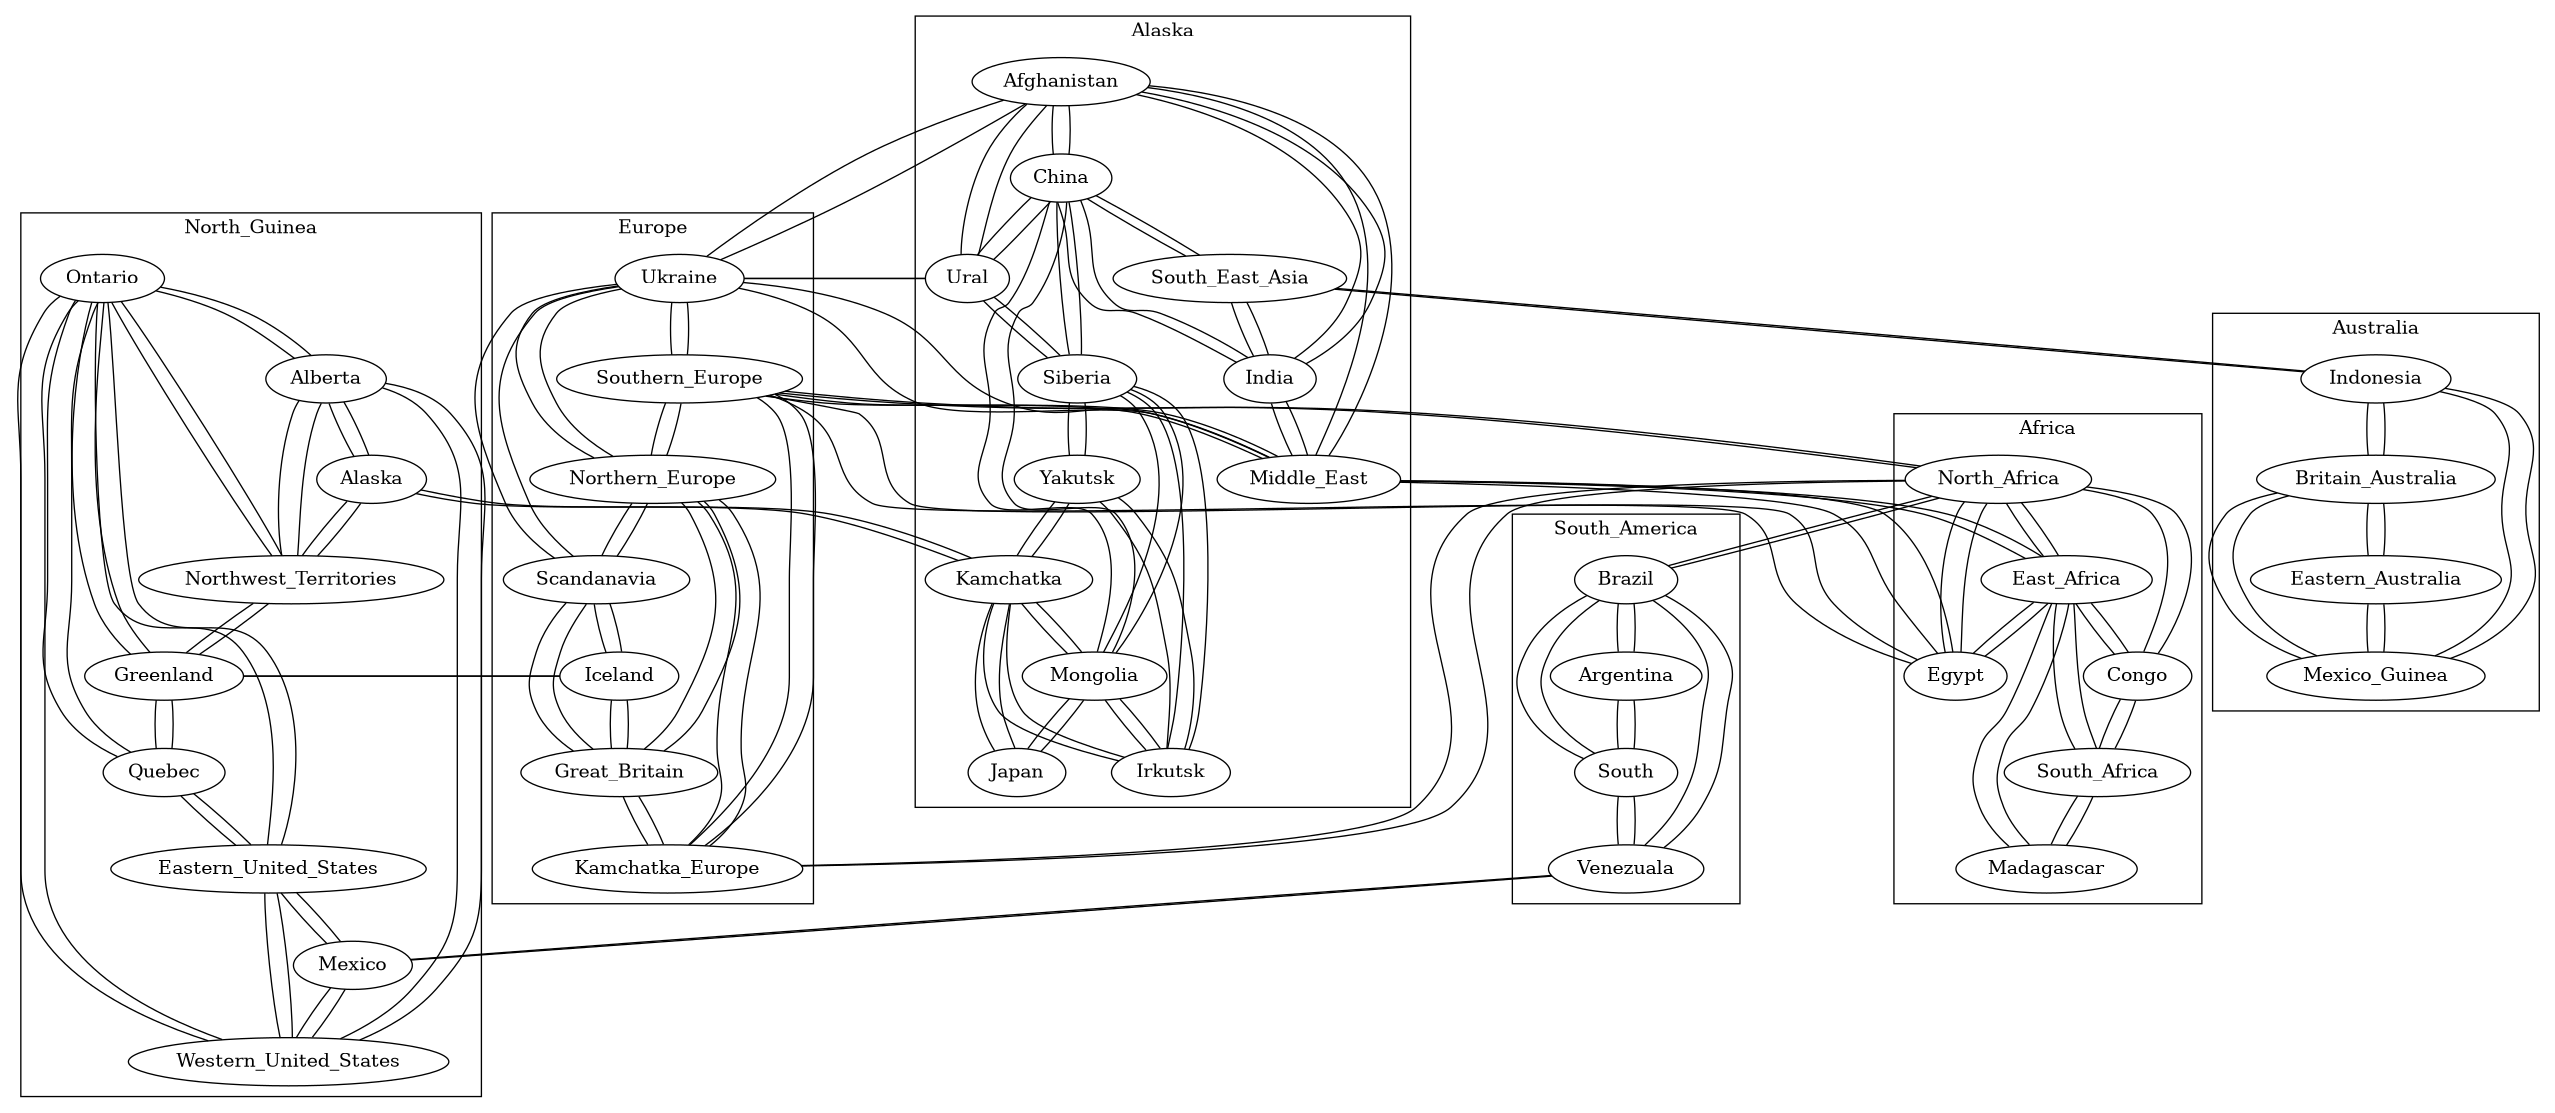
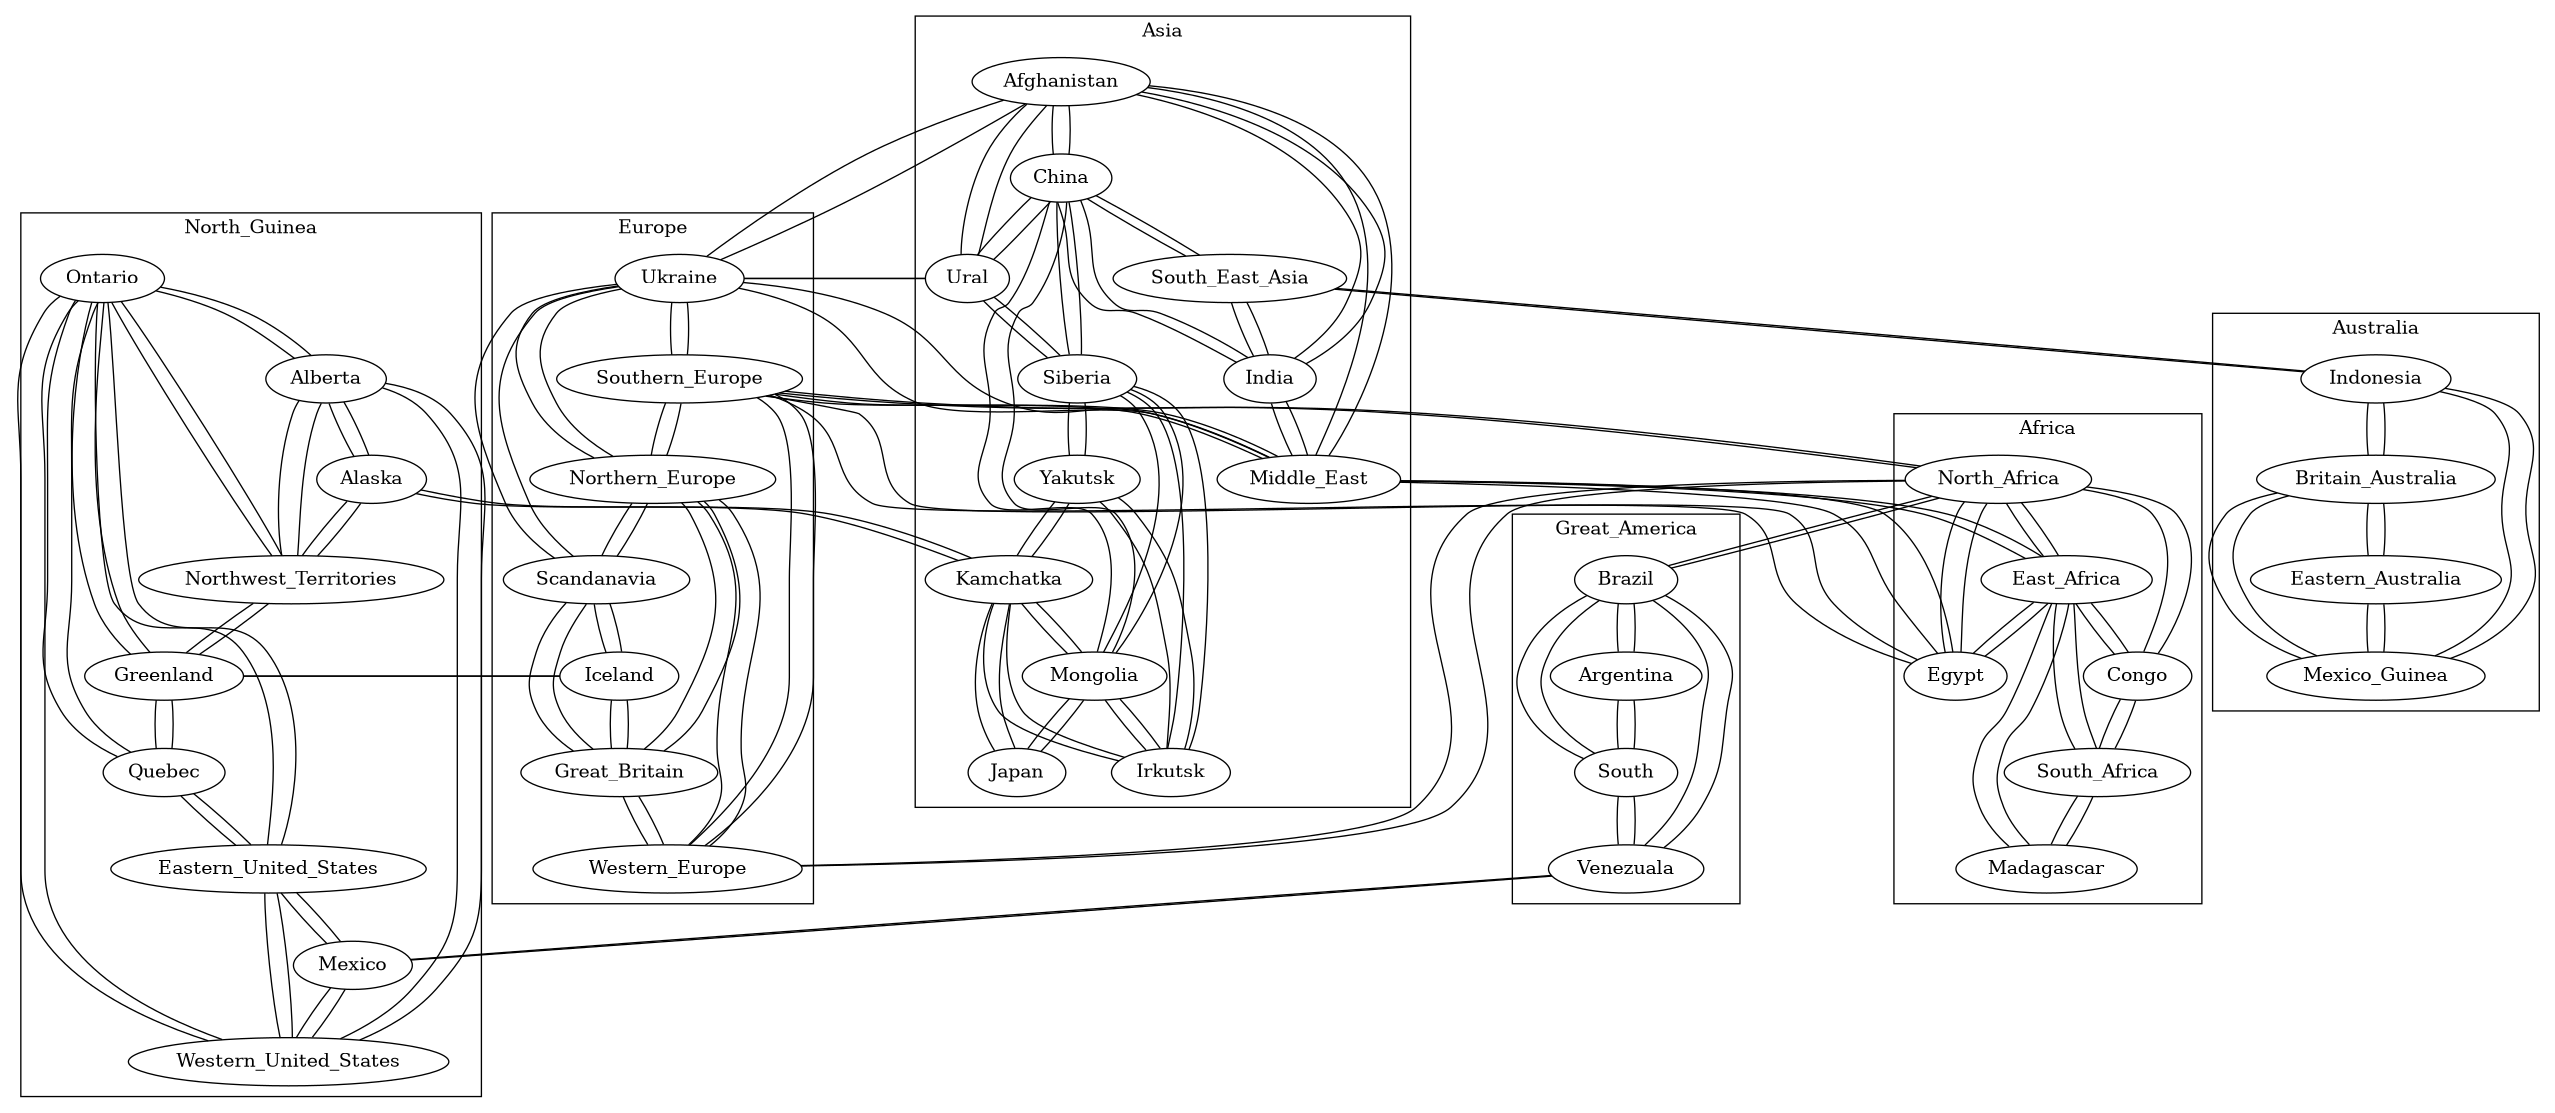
(1163, 31) -> (1163, 31)
(1626, 530) -> (1626, 530)
(668, 869) -> (668, 869)
